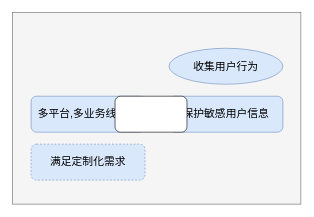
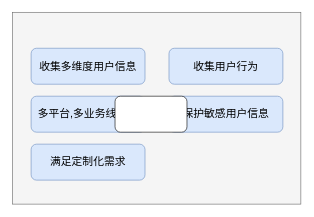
none -> (88, 66)
(226, 66) -> (226, 66)
(88, 162) -> (88, 162)
